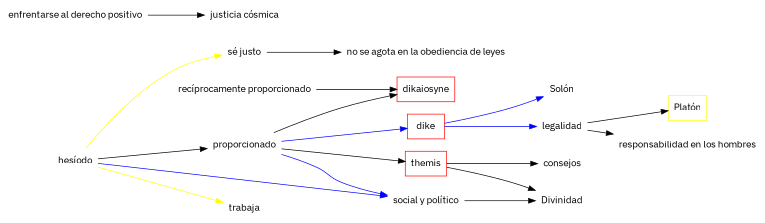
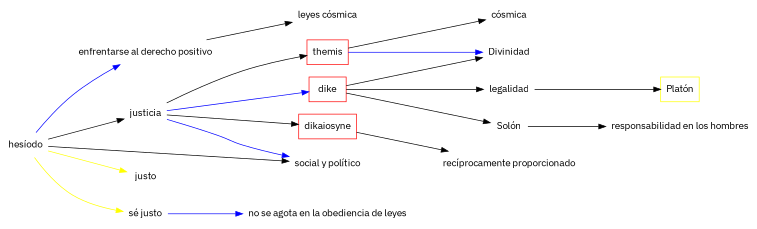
(244, 15) -> (328, 15)
(300, 52) -> (202, 214)
(353, 89) -> (399, 141)
none -> (71, 96)
(491, 113) -> (415, 107)
(487, 126) -> (411, 89)
(597, 132) -> (563, 126)
(244, 145) -> (145, 113)
(562, 164) -> (509, 15)
(488, 176) -> (412, 52)
(239, 180) -> (165, 154)
(496, 201) -> (411, 72)
(244, 208) -> (145, 177)
